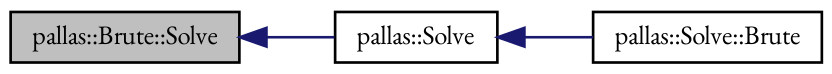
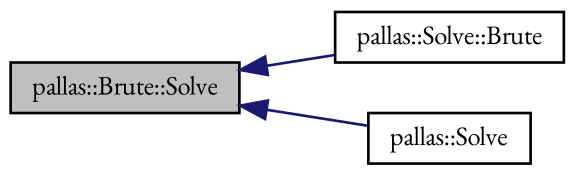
(559, 37) -> (301, 60)
